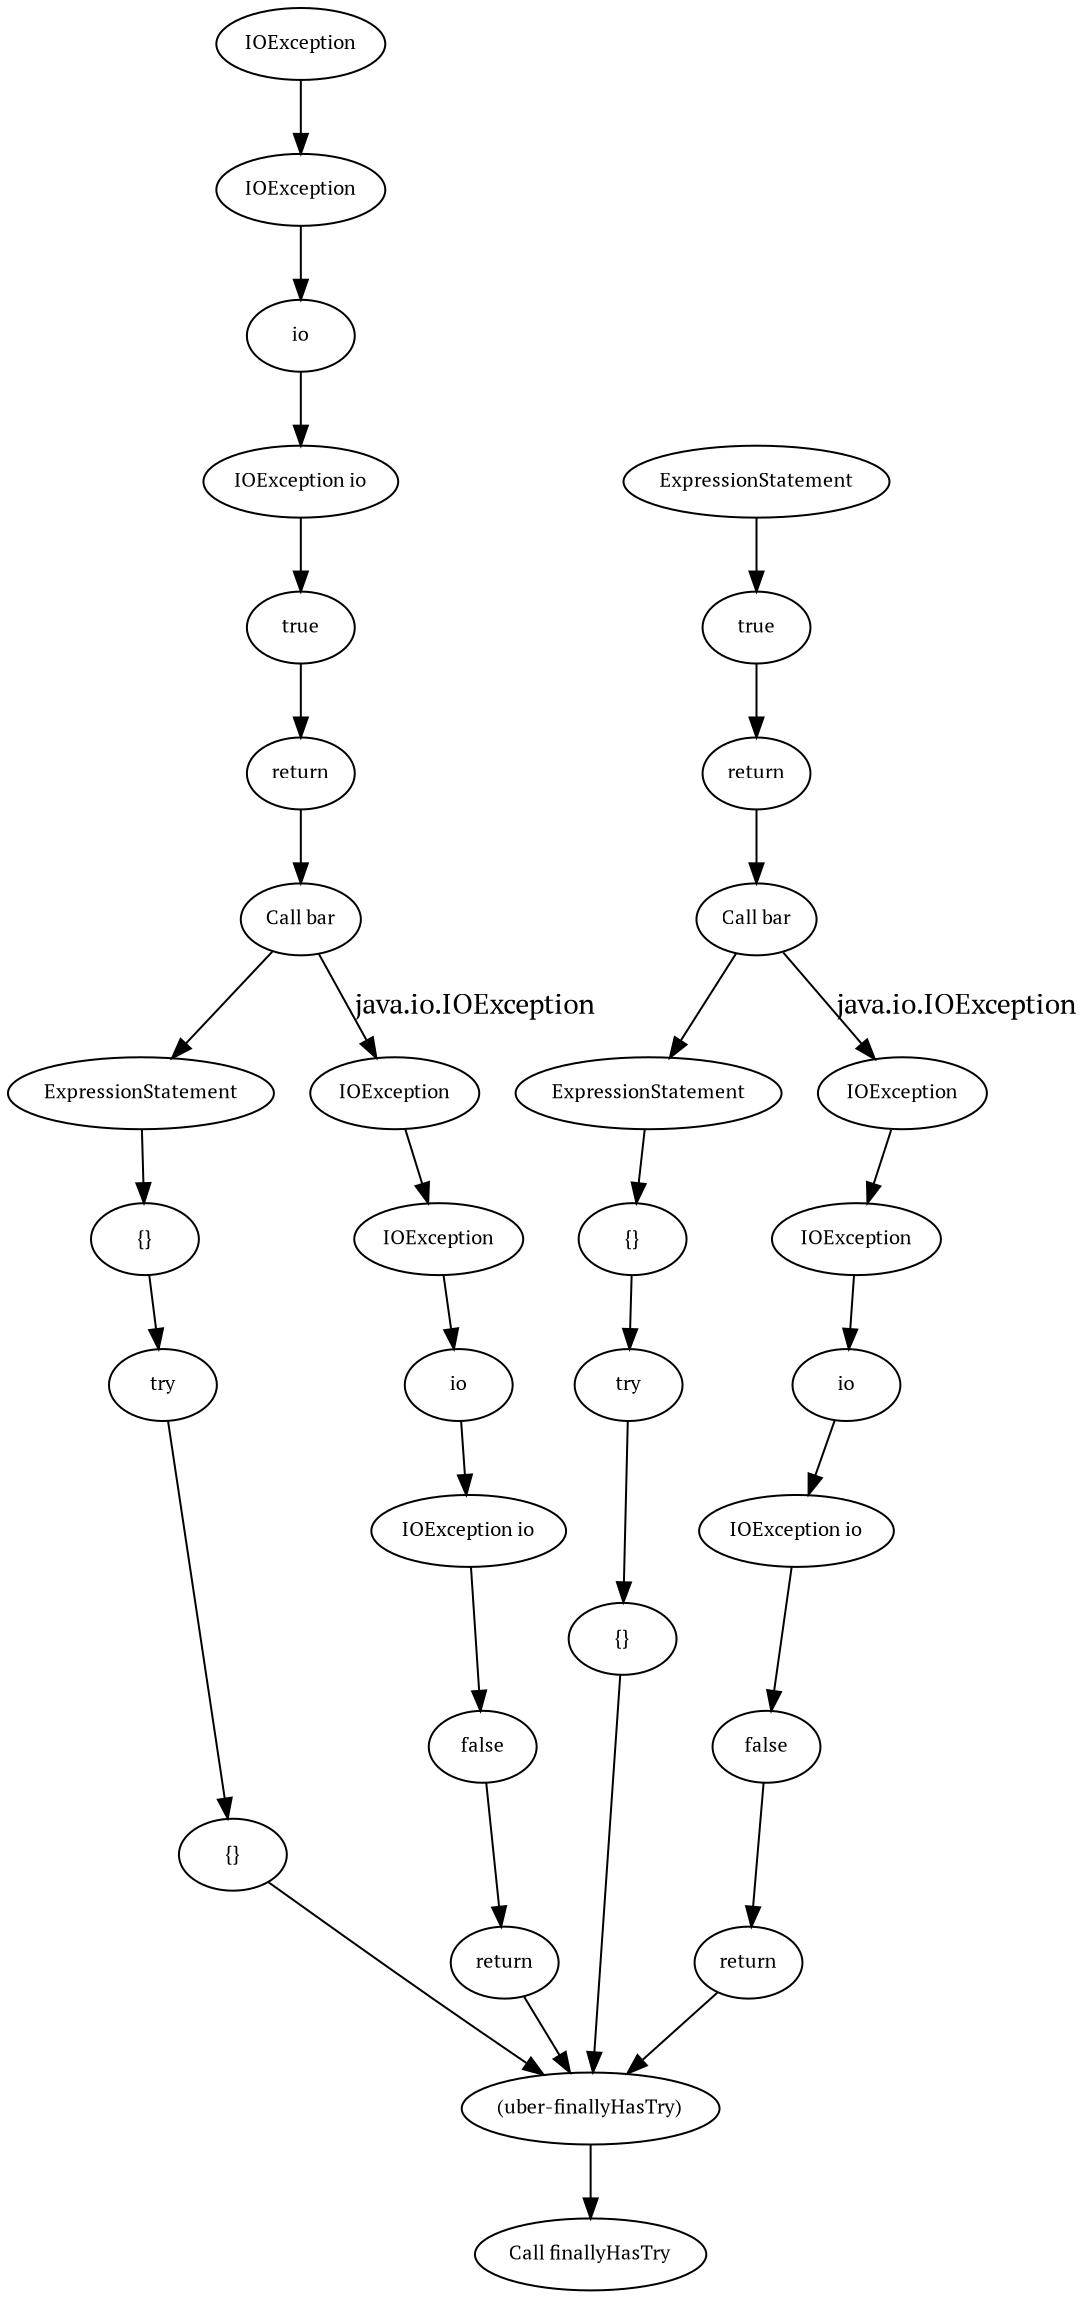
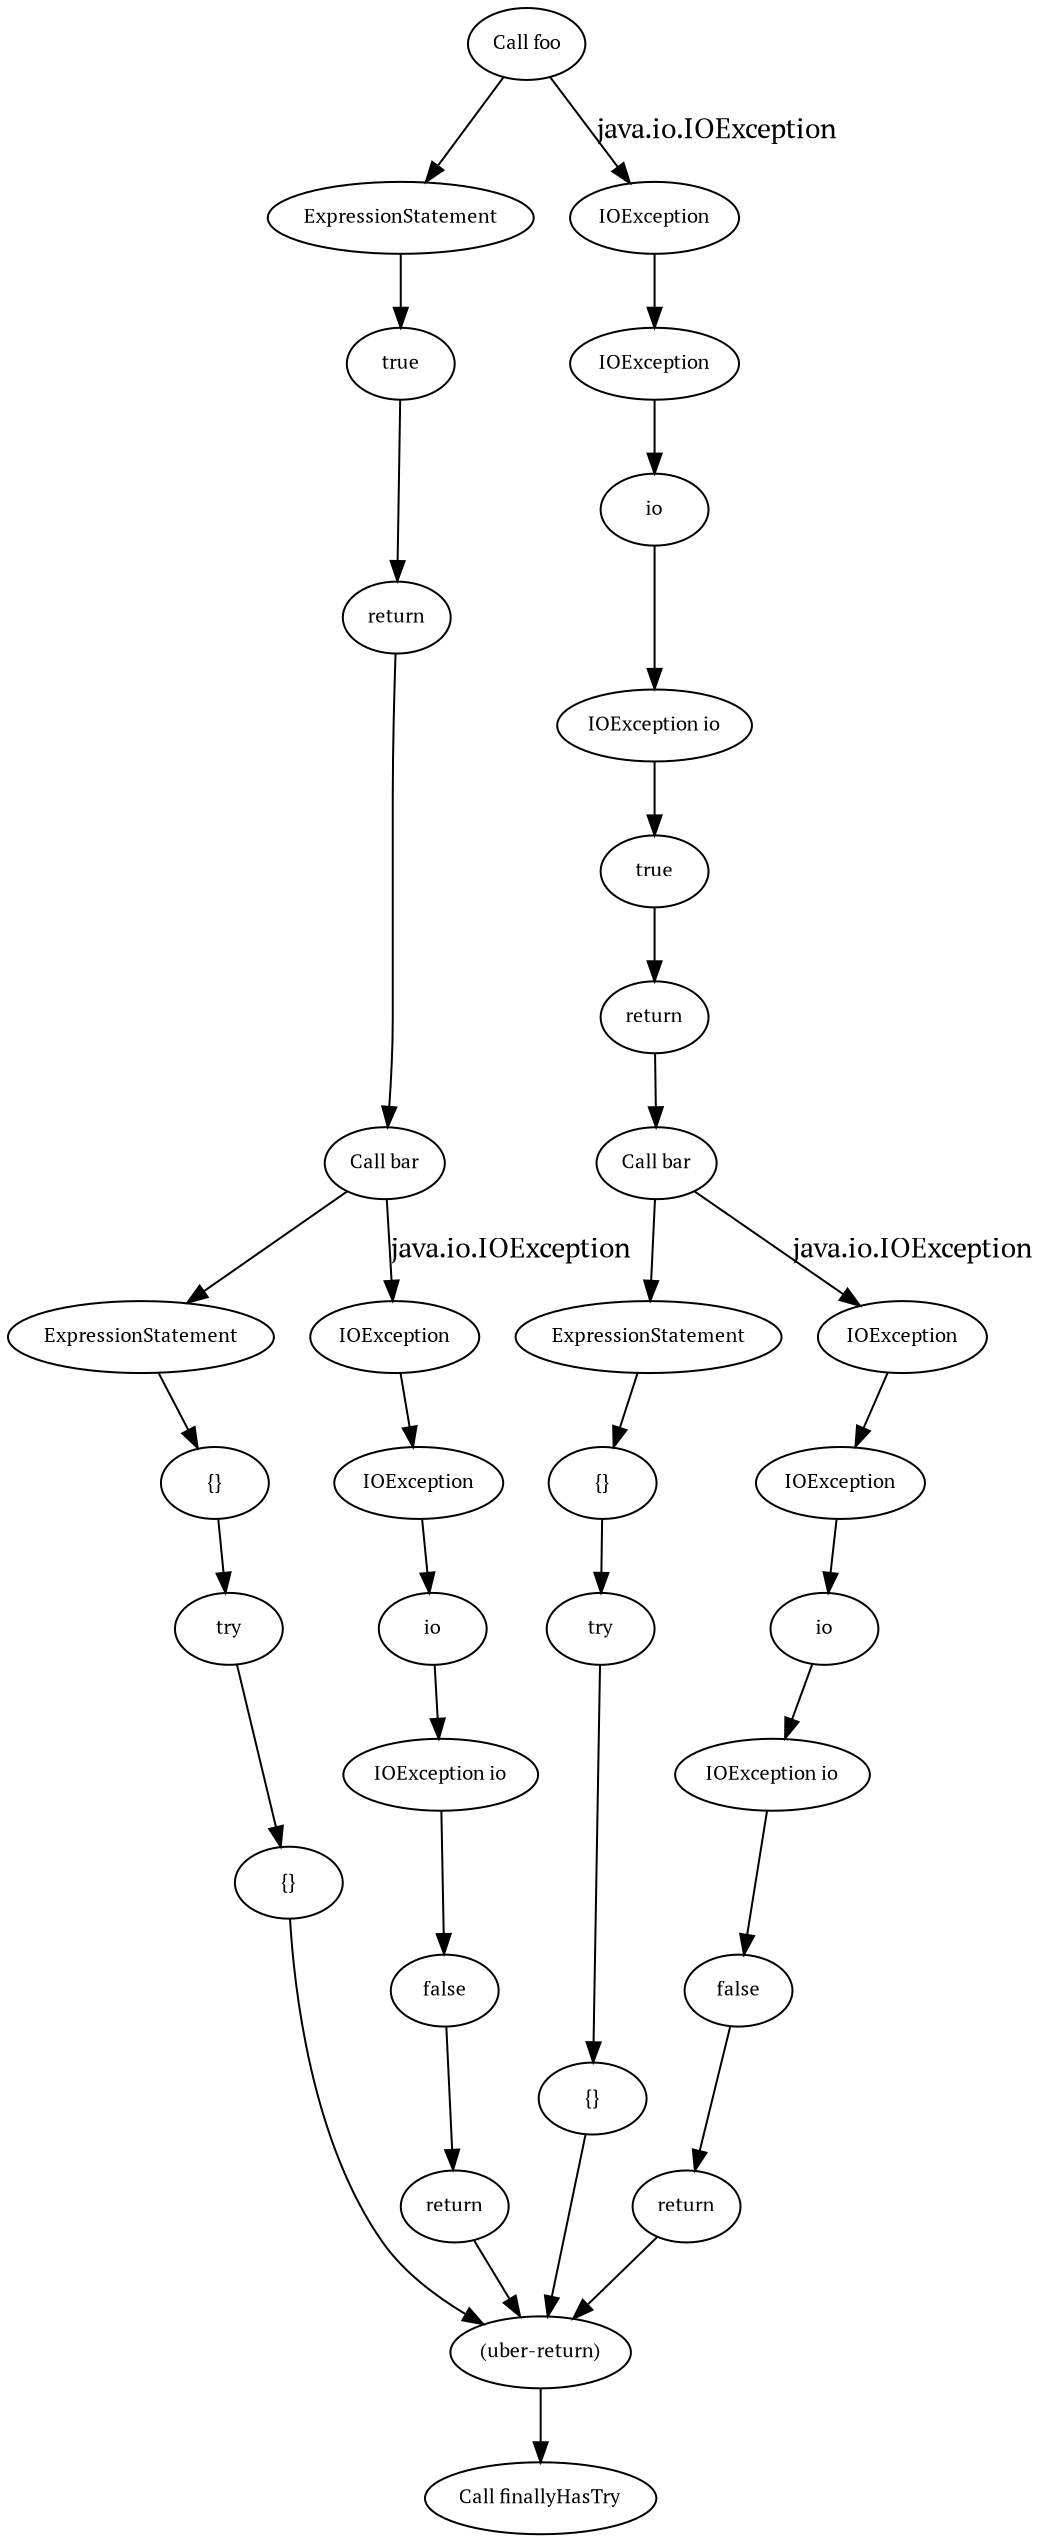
none -> (527, 44)
(591, 2109) -> (541, 2352)
